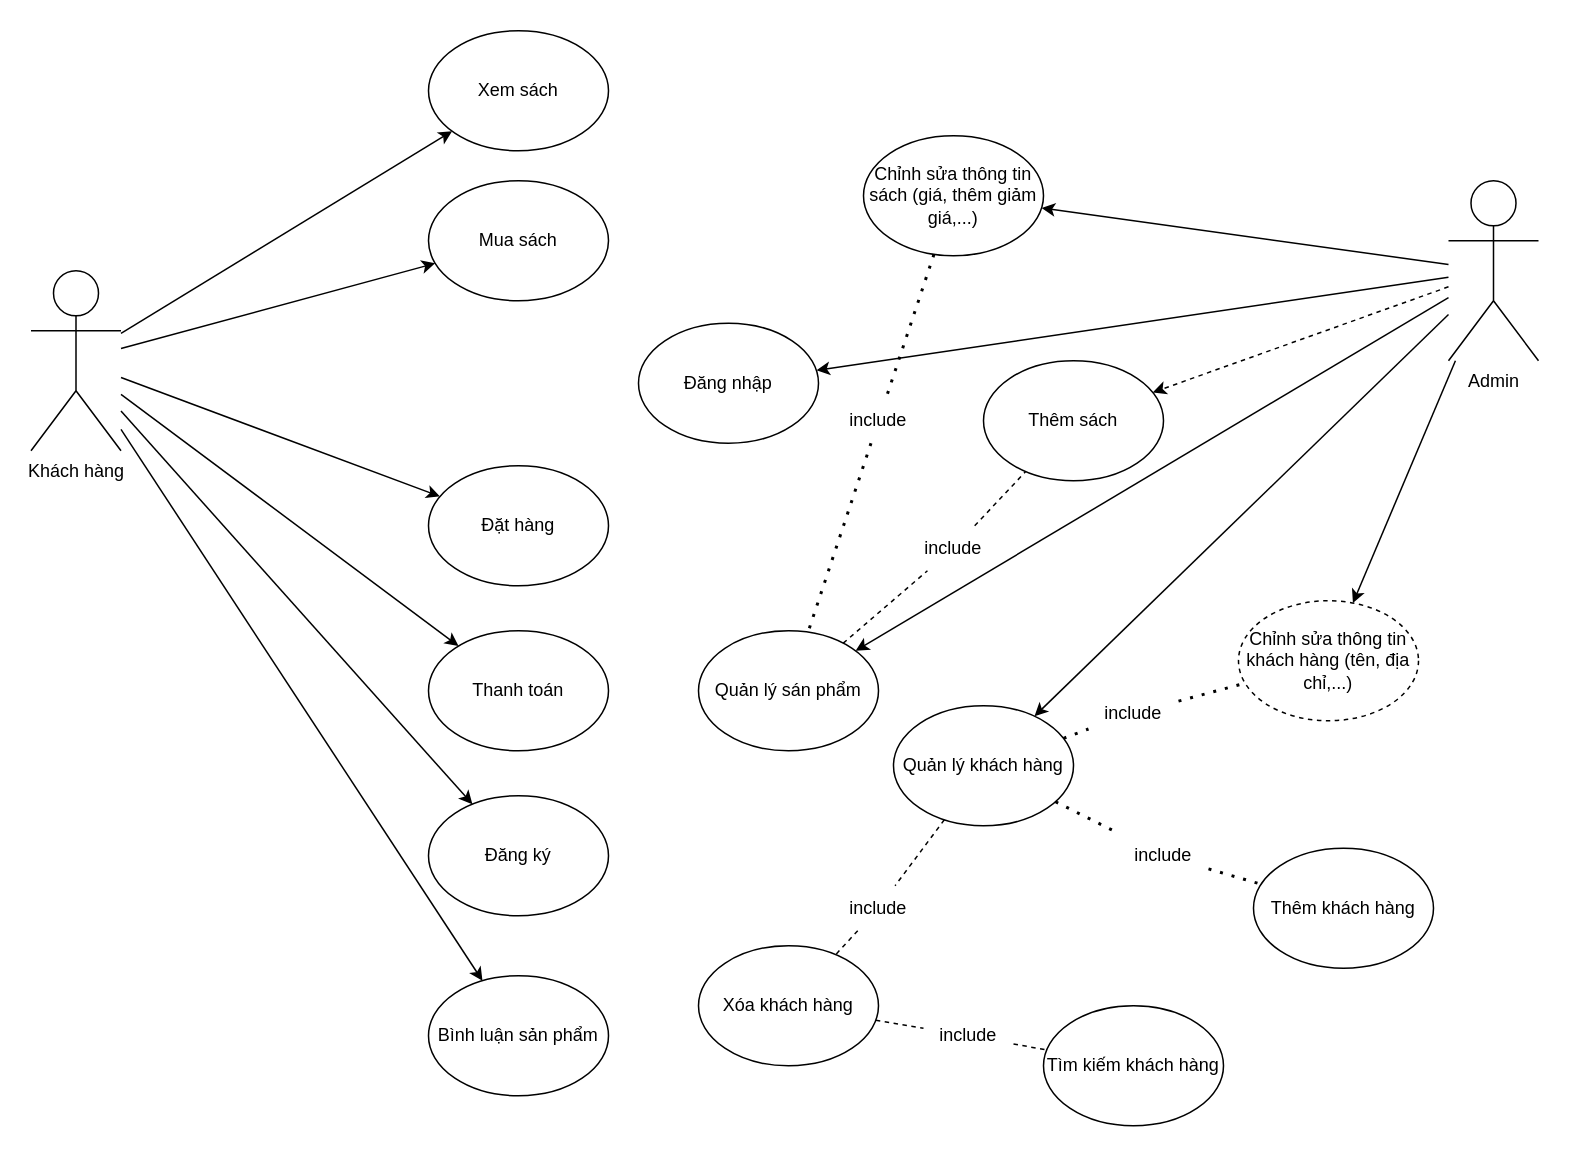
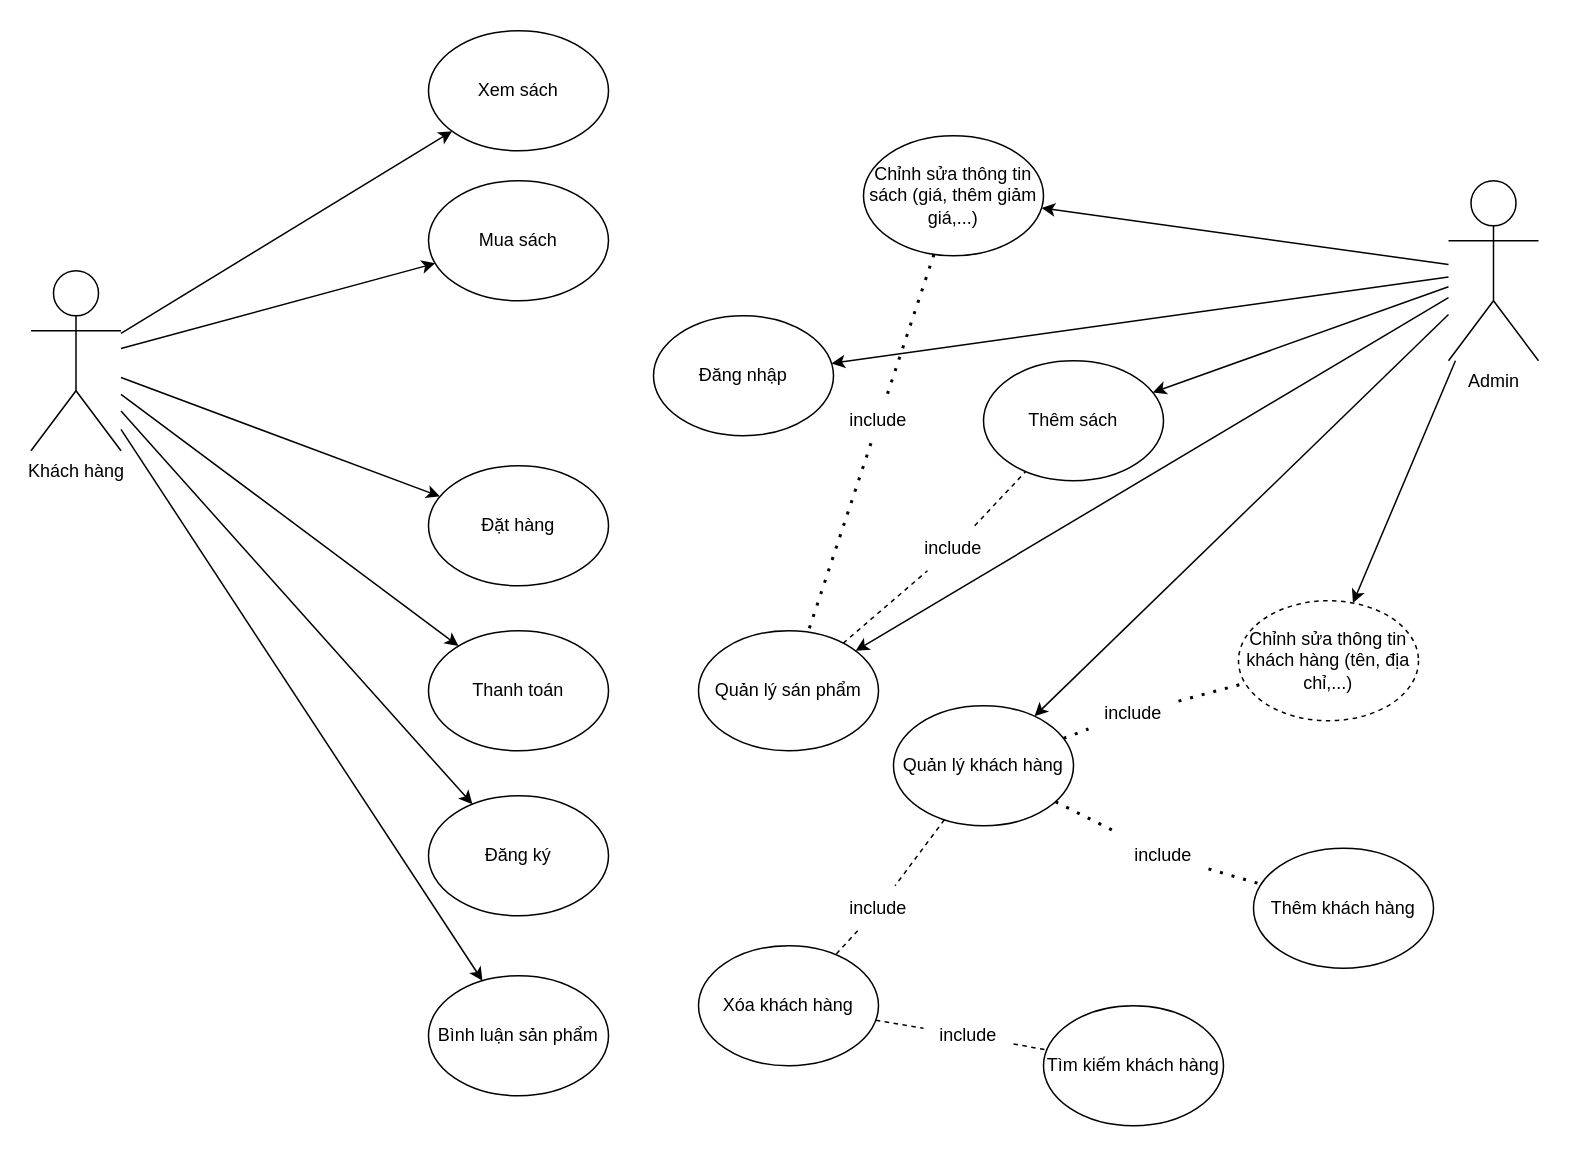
(1304, 338) -> (1304, 338)
(728, 383) -> (743, 376)
